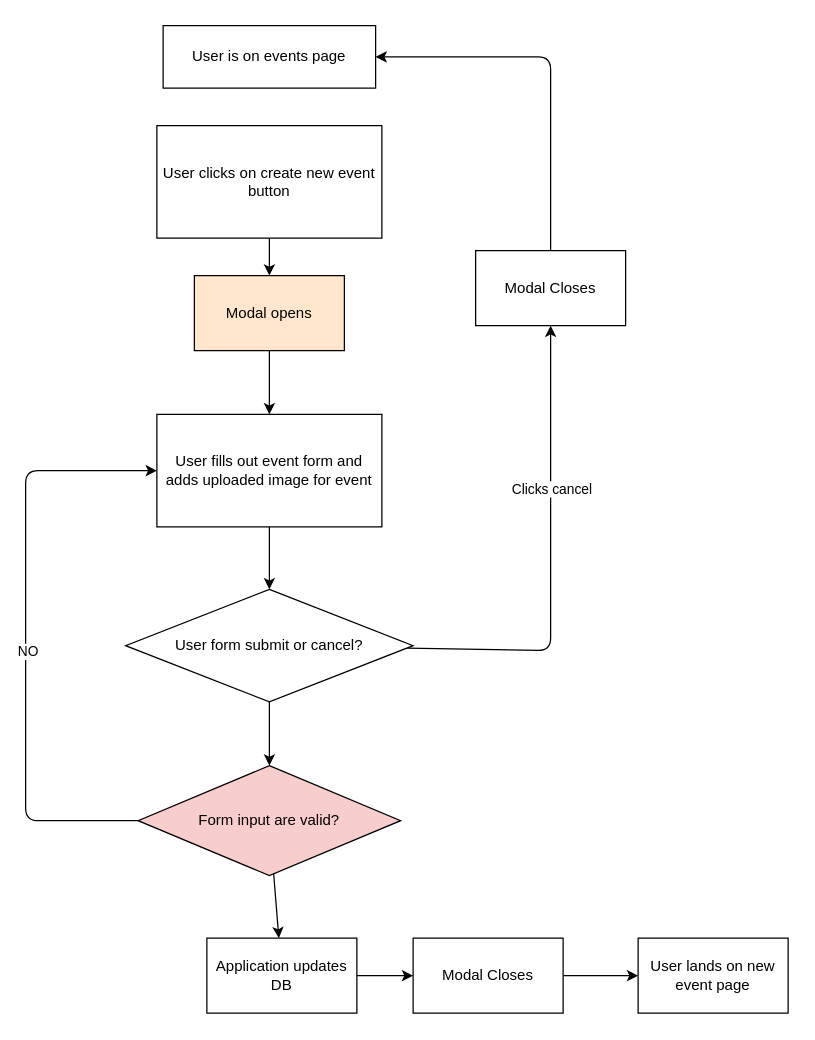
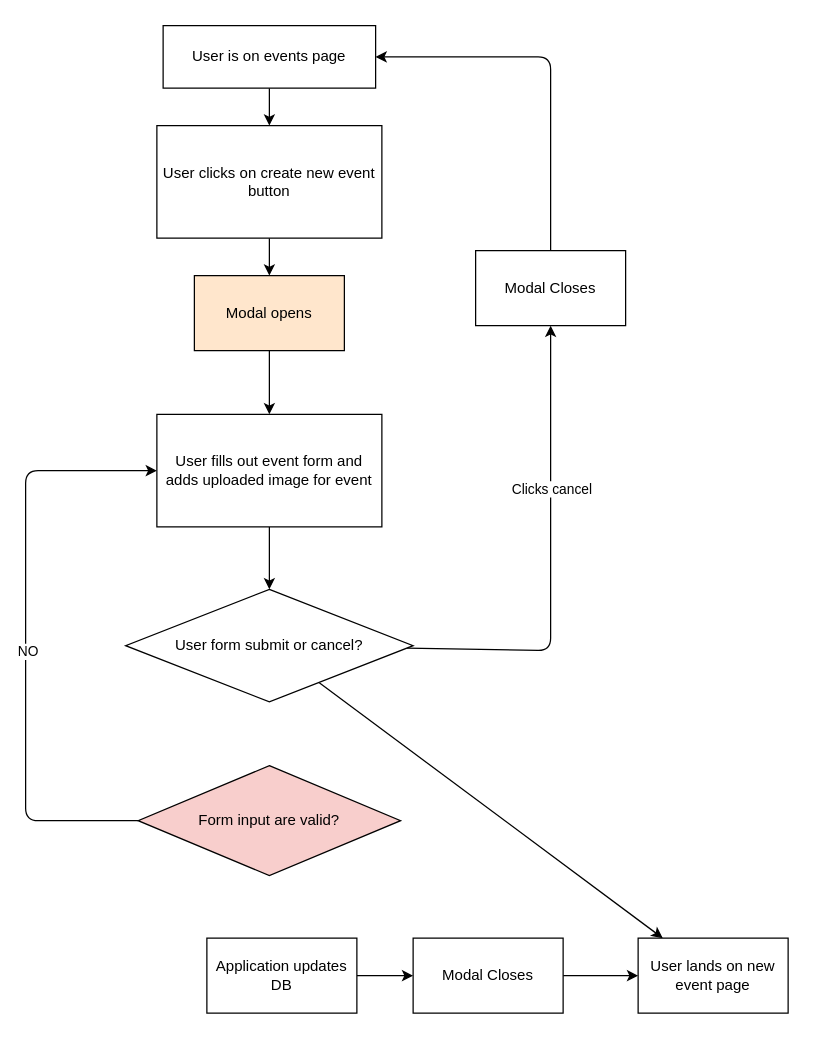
none -> (269, 102)
(269, 729) -> (488, 808)
(276, 902) -> none
